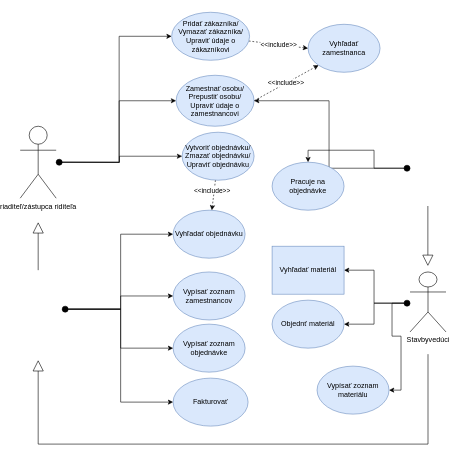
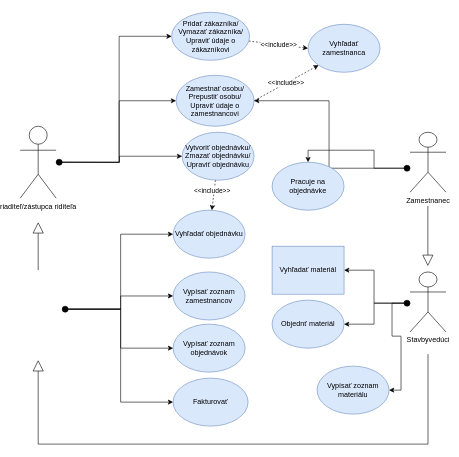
none -> (428, 162)
(209, 348) -> (209, 348)
